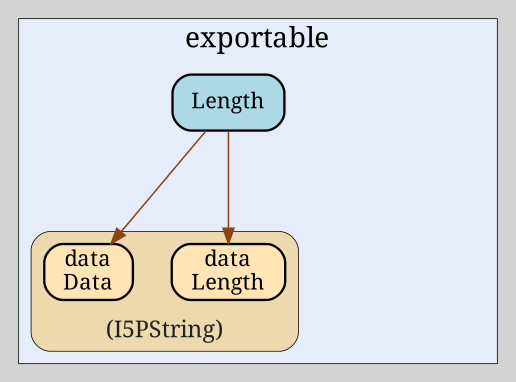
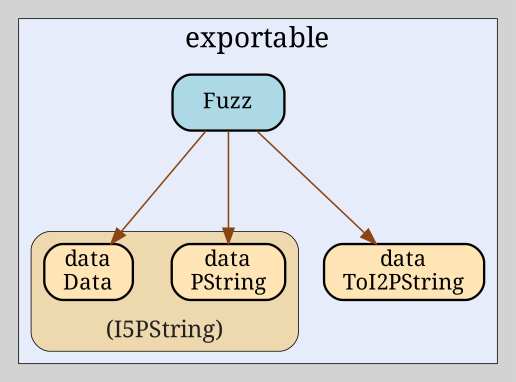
(228, 103) -> (228, 103)
(228, 272) -> (228, 272)
none -> (404, 272)
